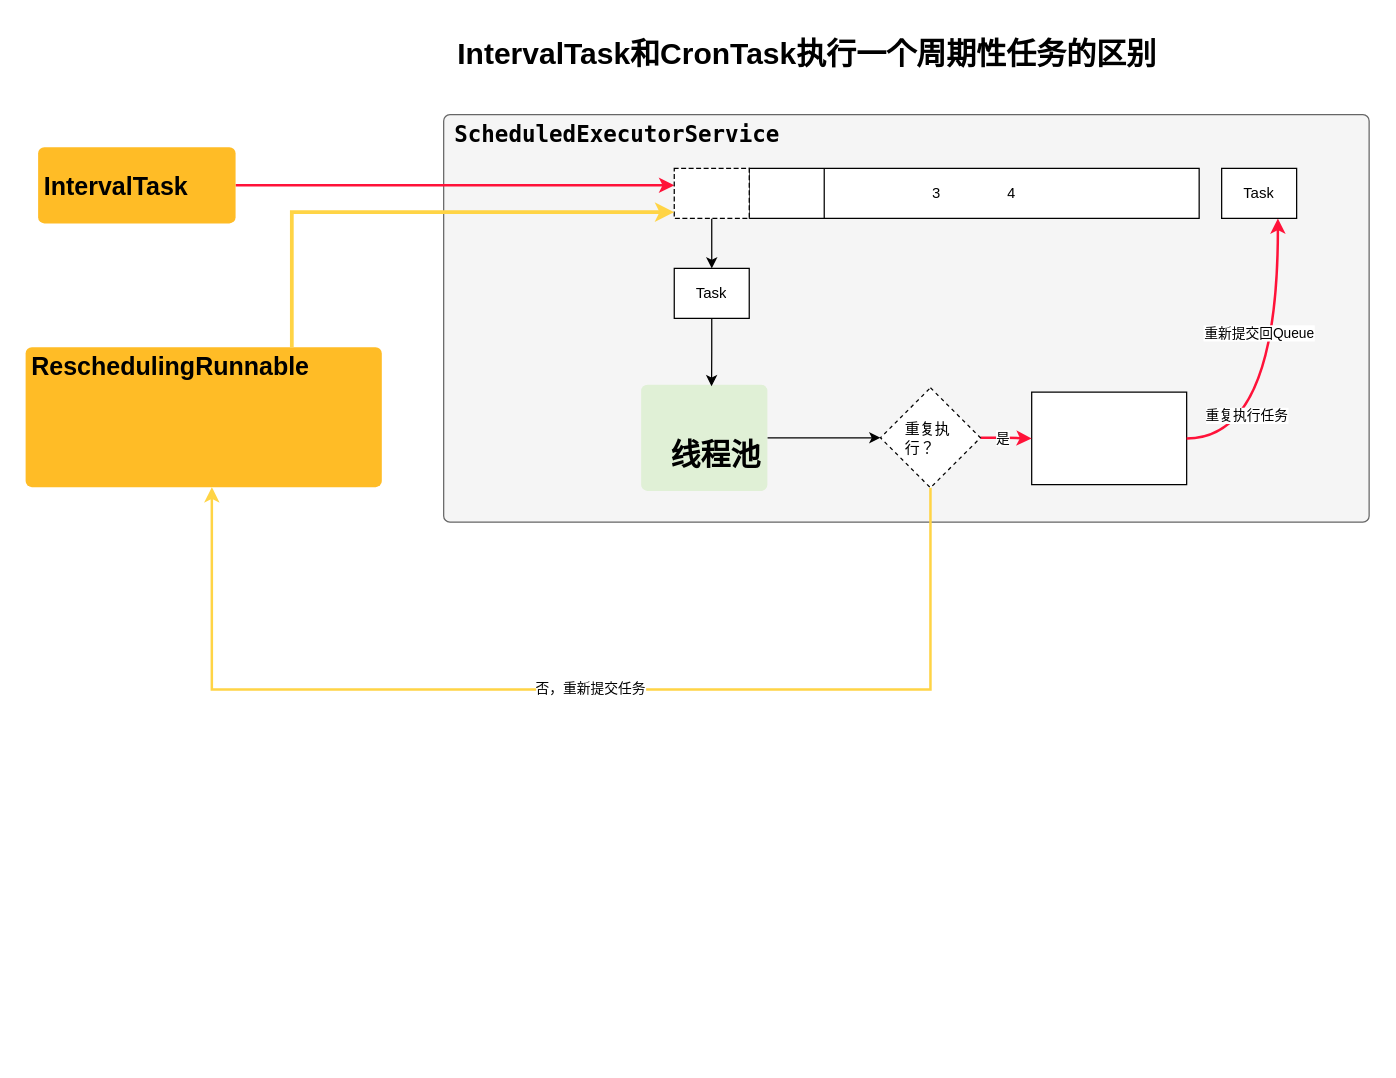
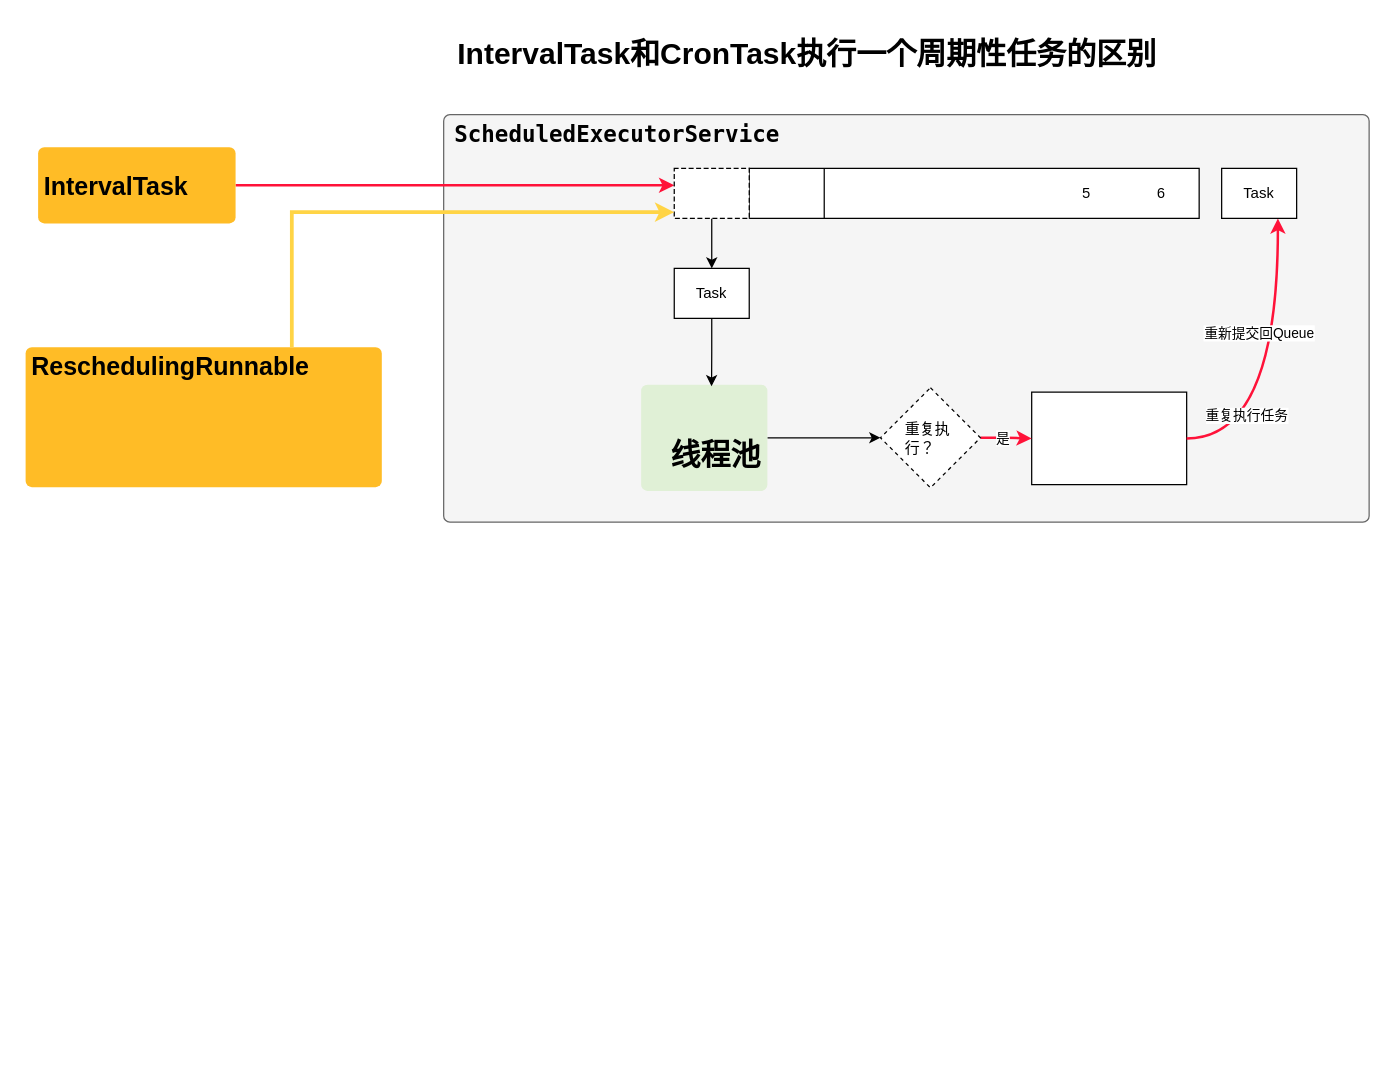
(937, 193) -> none
(1012, 193) -> none
none -> (1087, 193)
none -> (1162, 193)
(848, 689) -> none
